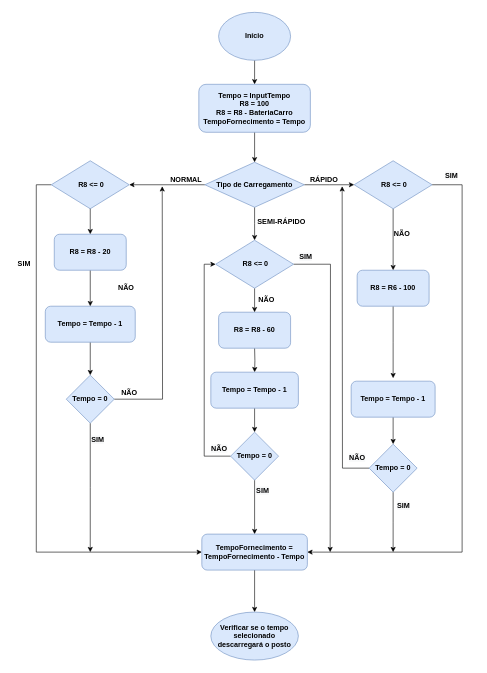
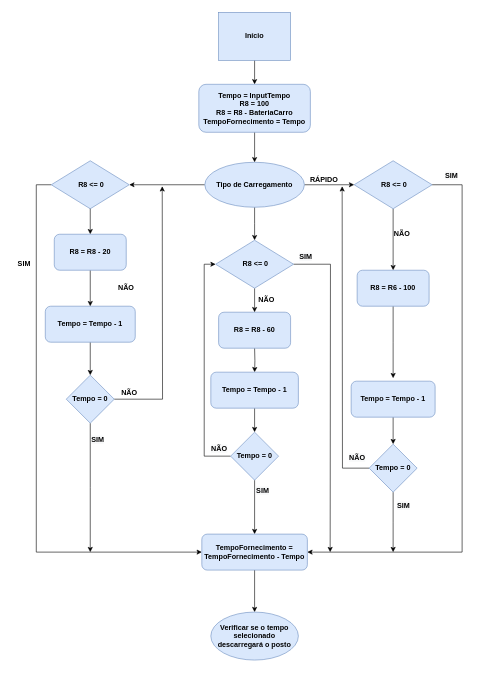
(255, 36) -> (255, 36)
(186, 180) -> none
(255, 185) -> (255, 185)
(282, 222) -> none
